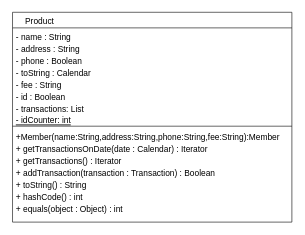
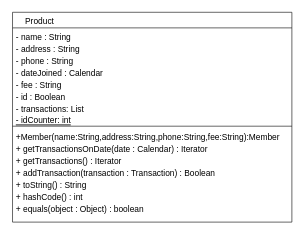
(50, 61) -> (48, 61)
(58, 73) -> (63, 73)
(79, 210) -> (88, 210)
